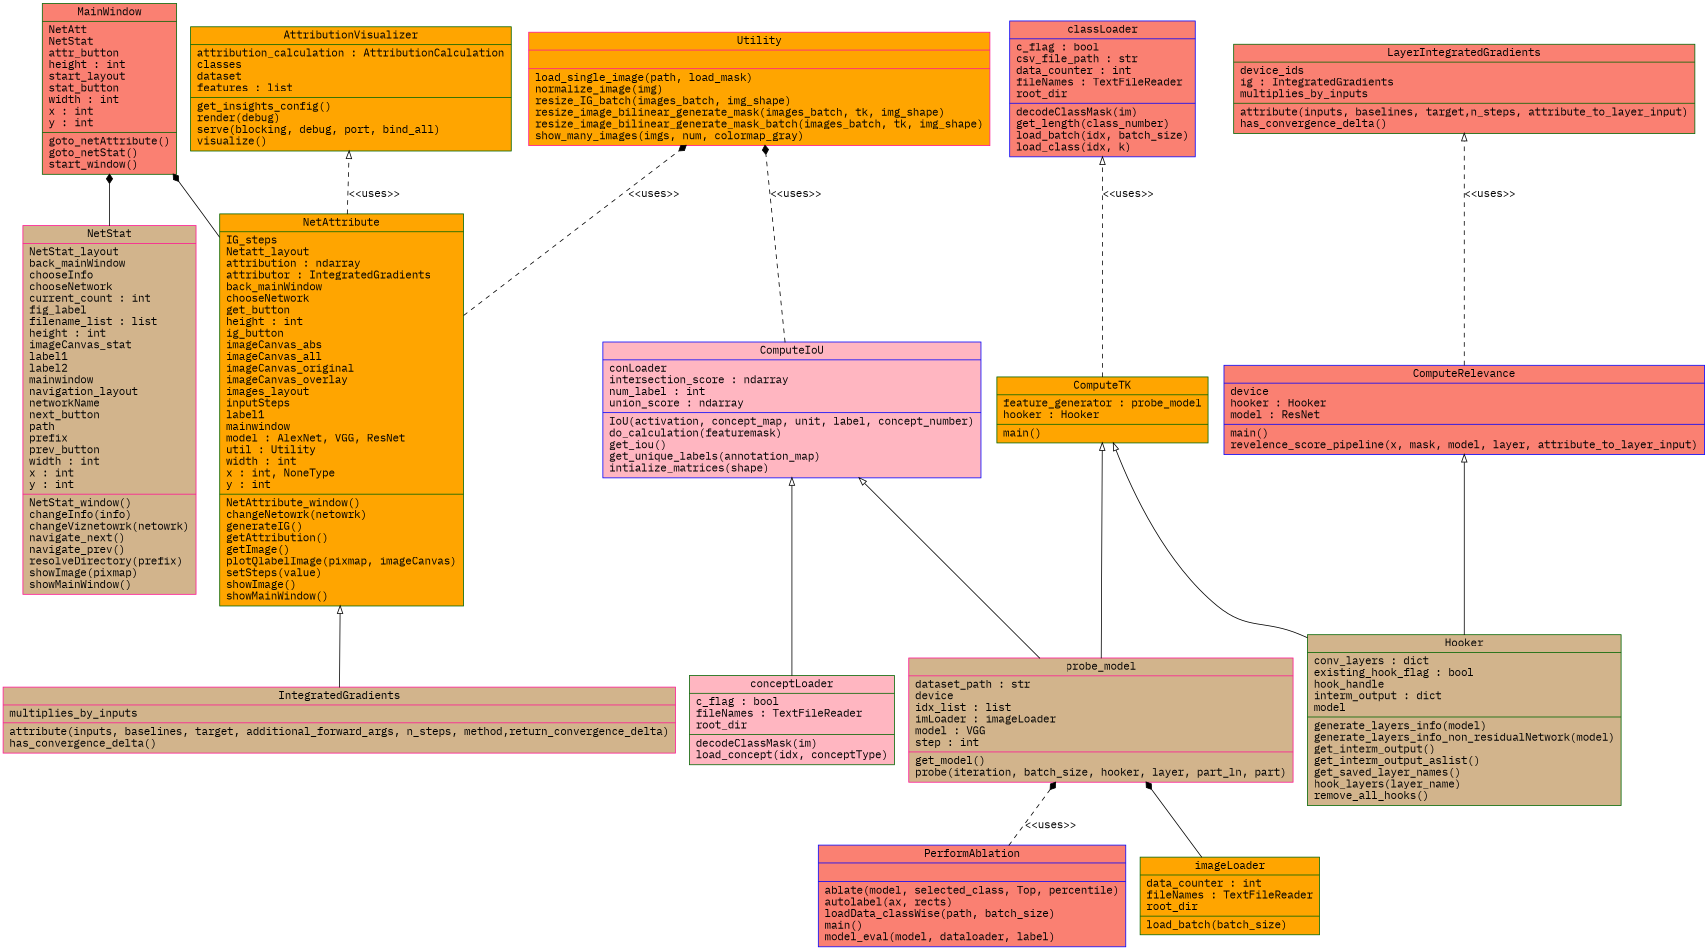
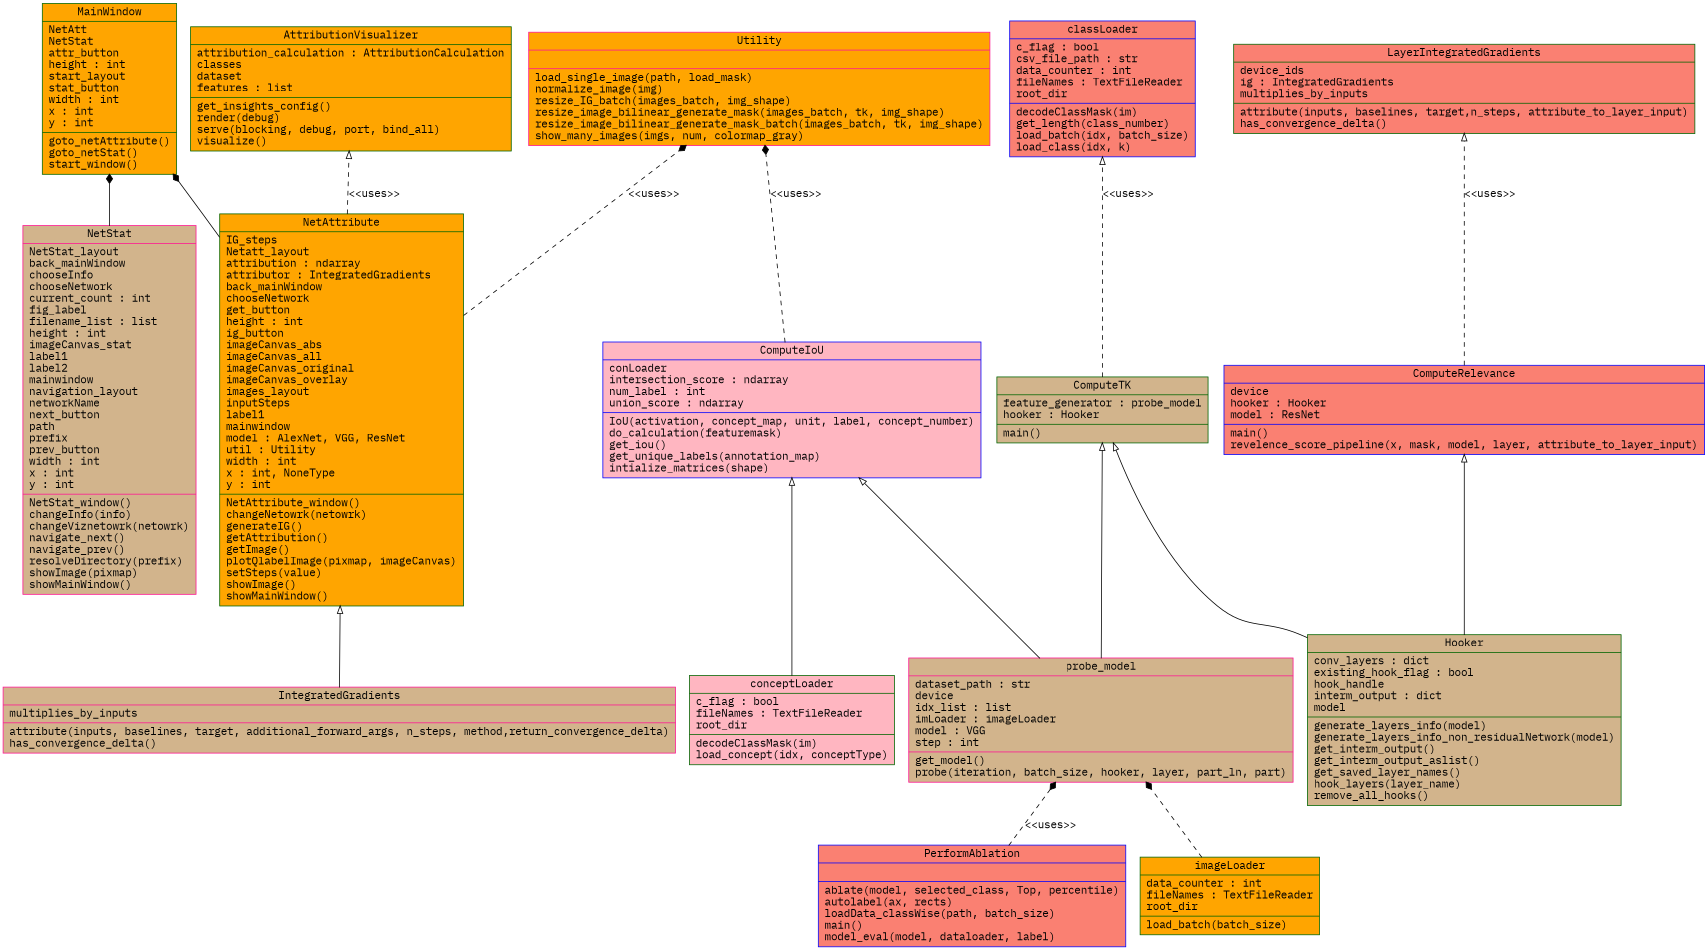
(109, 89) -> (109, 89)
(1102, 410) -> (1102, 410)
(1177, 824) -> (1177, 824)
